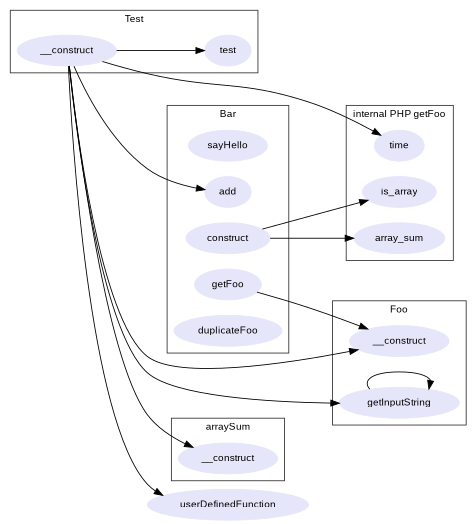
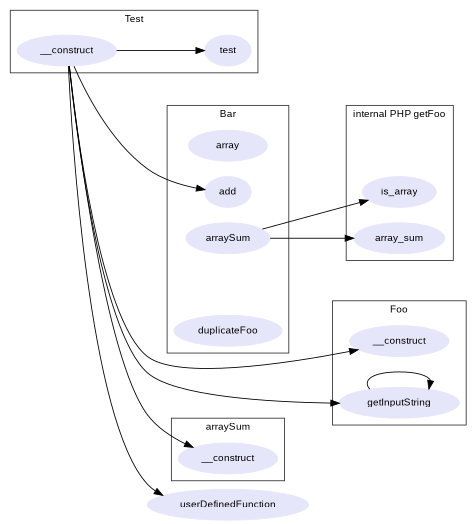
(228, 146) -> (228, 146)
(399, 146) -> none
(228, 238) -> (228, 238)
(228, 285) -> none
